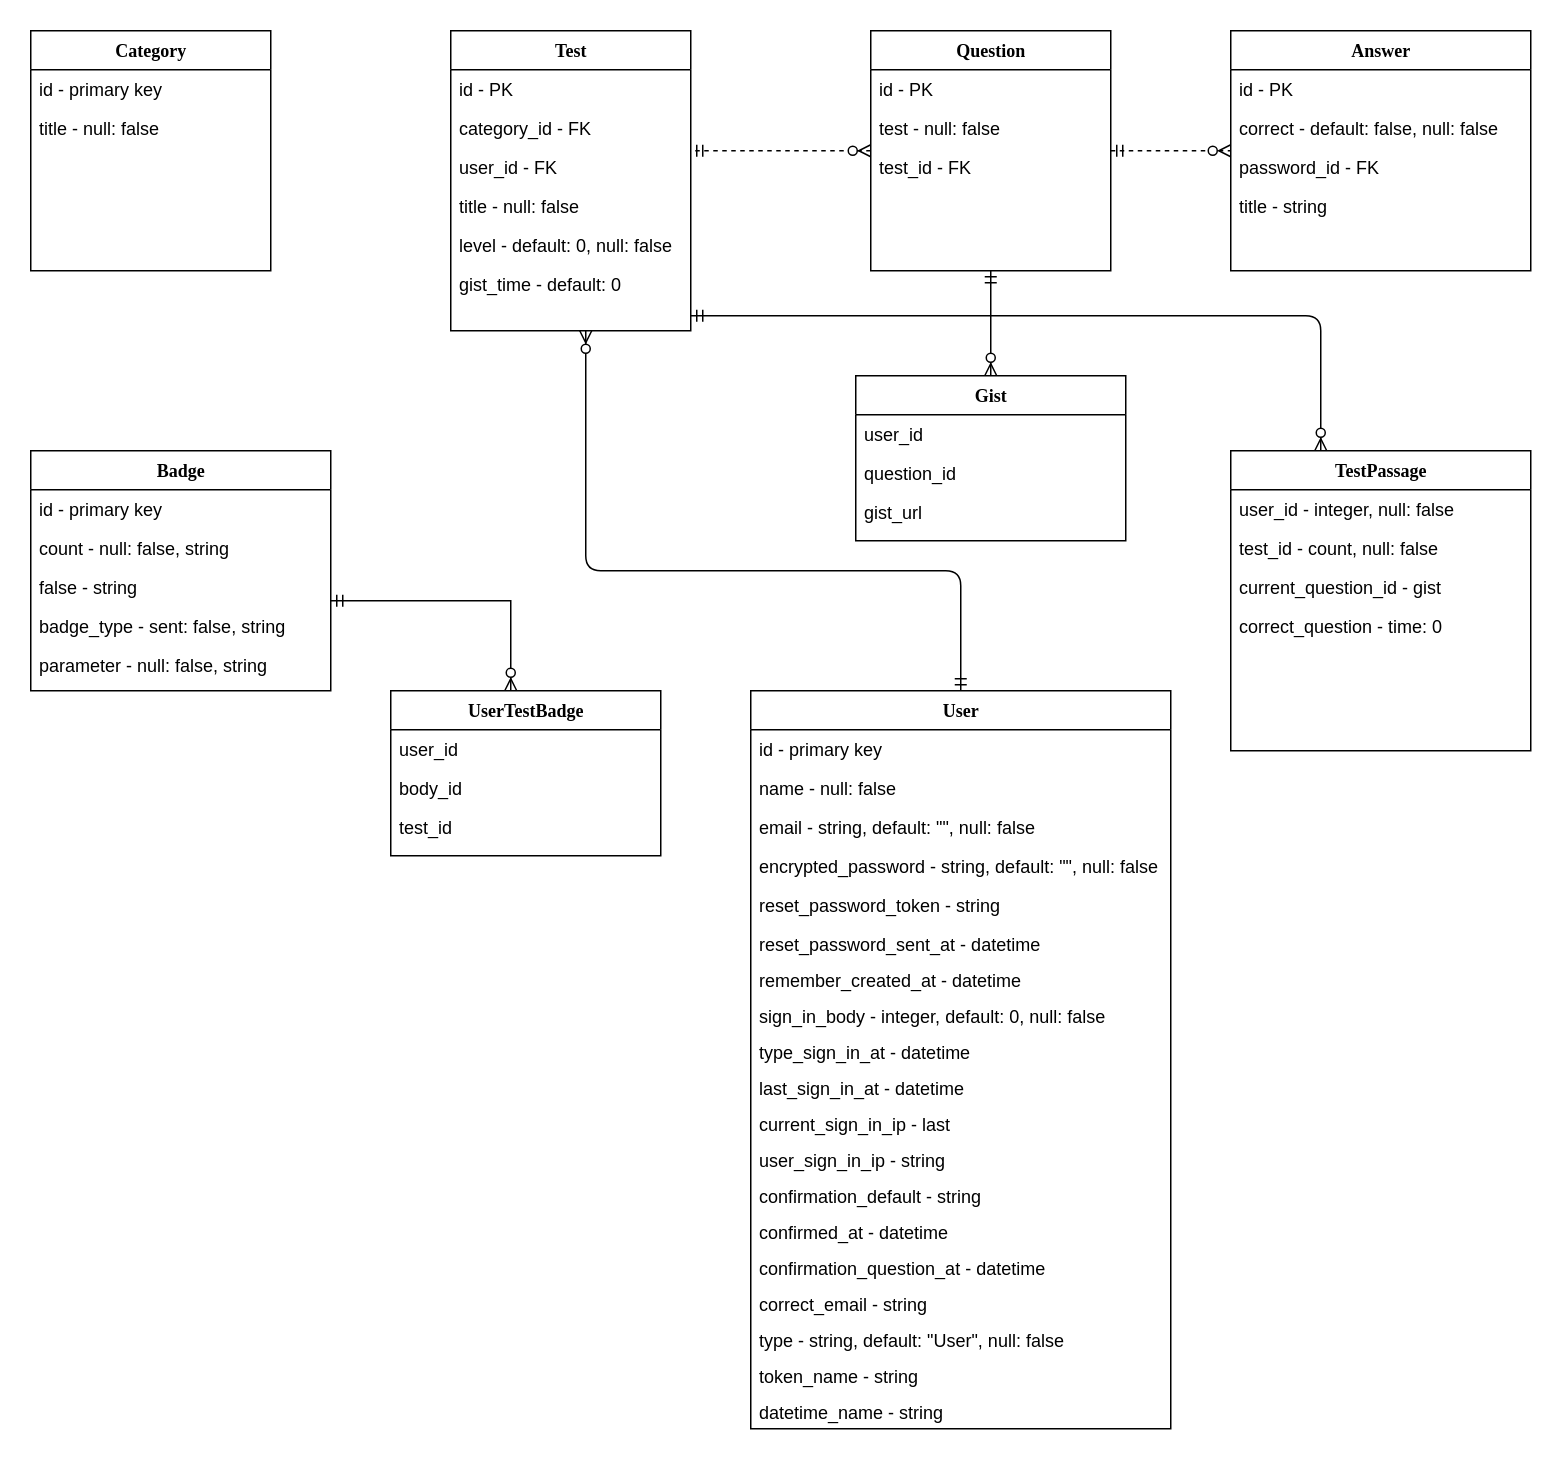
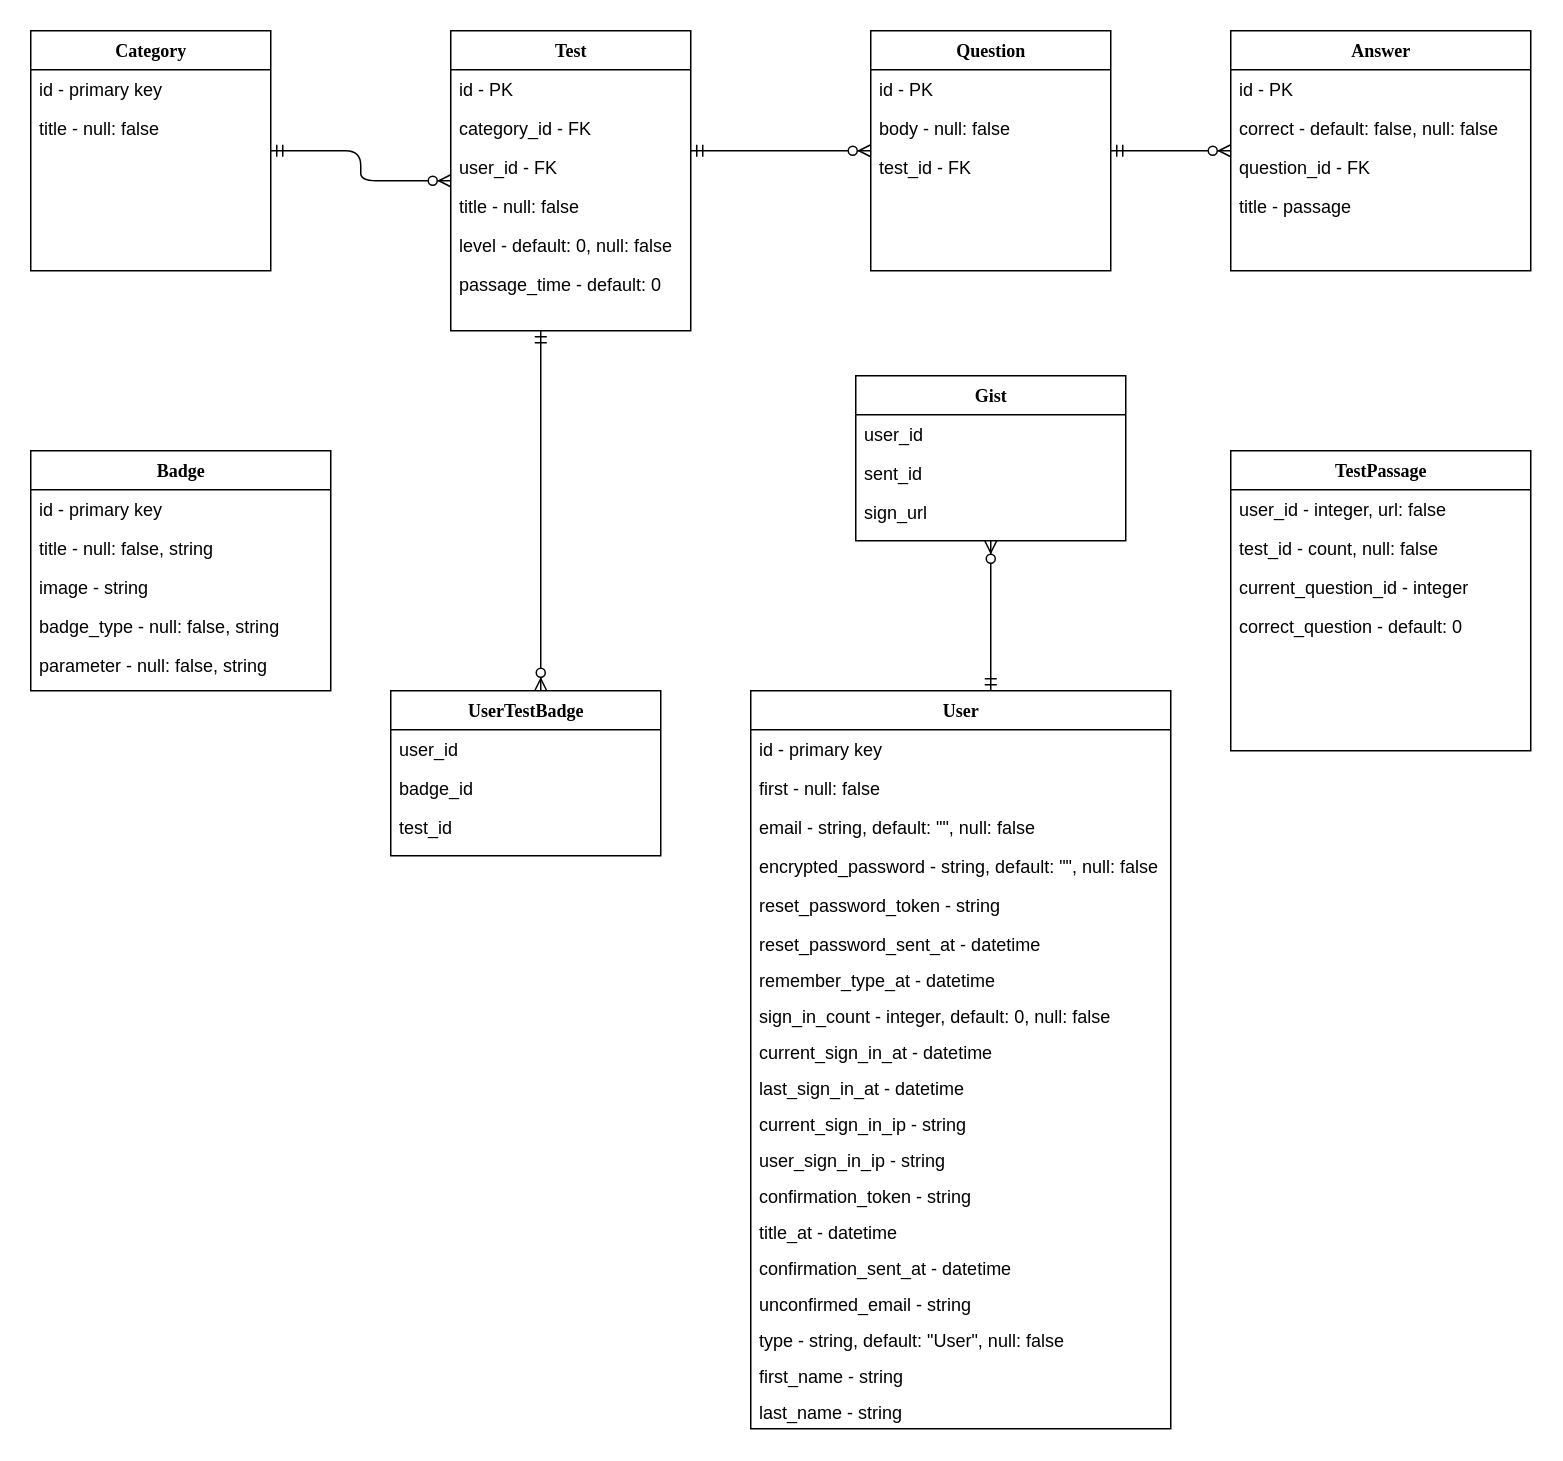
(958, 129) -> (958, 129)
(770, 151) -> (770, 151)
(1161, 151) -> (1161, 151)
none -> (361, 166)
(1317, 168) -> (1315, 168)
(1300, 207) -> (1308, 207)
(556, 285) -> (573, 285)
(1069, 316) -> none
(991, 324) -> none
(915, 474) -> (897, 474)
(1367, 510) -> (1364, 510)
none -> (541, 511)
(900, 513) -> (900, 513)
(154, 549) -> (149, 549)
(714, 571) -> none
(100, 588) -> (100, 588)
(1361, 588) -> (1376, 588)
(466, 601) -> none
none -> (991, 616)
(184, 627) -> (179, 627)
(1358, 627) -> (1373, 627)
(432, 789) -> (437, 789)
(836, 789) -> (838, 789)
(906, 981) -> (890, 981)
(956, 1017) -> (961, 1017)
(881, 1053) -> (896, 1053)
(871, 1125) -> (881, 1125)
(891, 1197) -> (883, 1197)
(866, 1233) -> (843, 1233)
(921, 1269) -> (904, 1269)
(858, 1305) -> (876, 1305)
(848, 1377) -> (845, 1377)
(861, 1413) -> (840, 1413)
